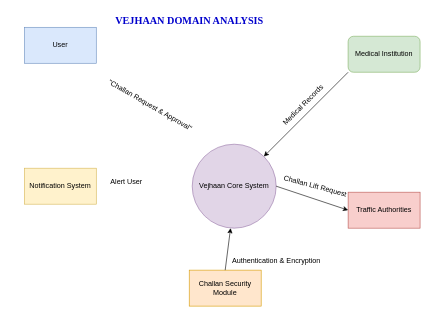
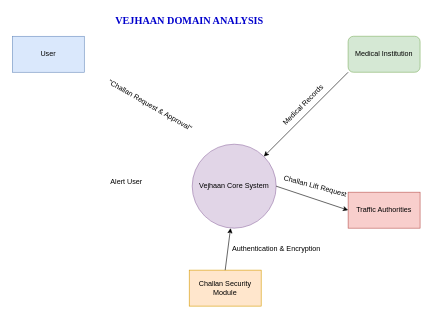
(60, 45) -> (48, 54)
(60, 186) -> none
(276, 261) -> (276, 249)
